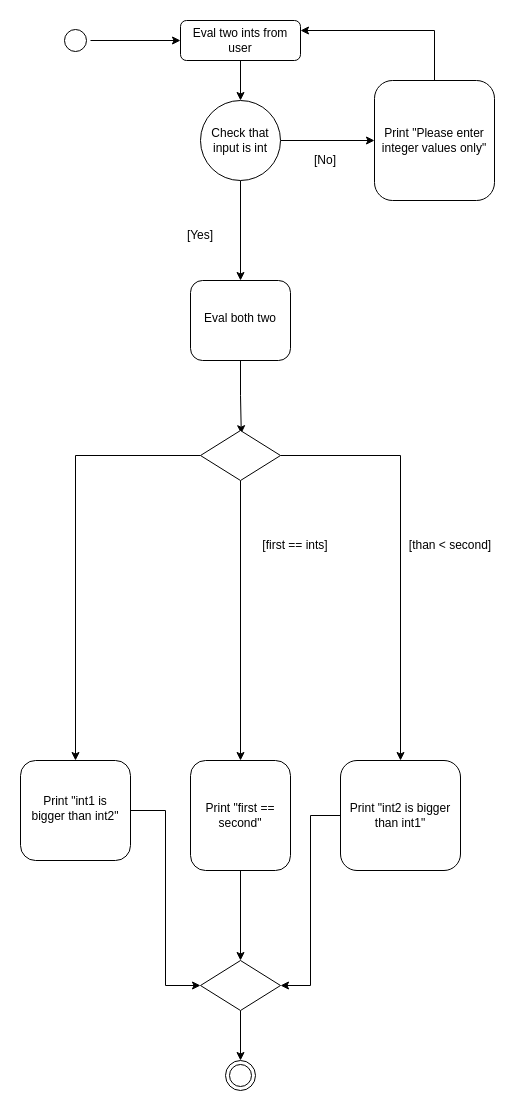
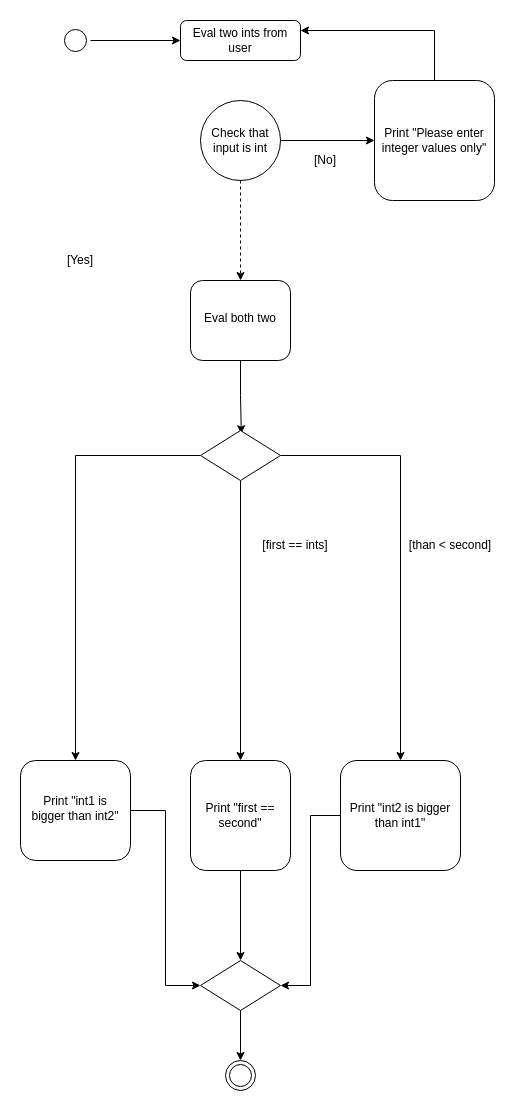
(241, 77) -> none
(241, 227) -> (241, 227)
(201, 236) -> (81, 261)
